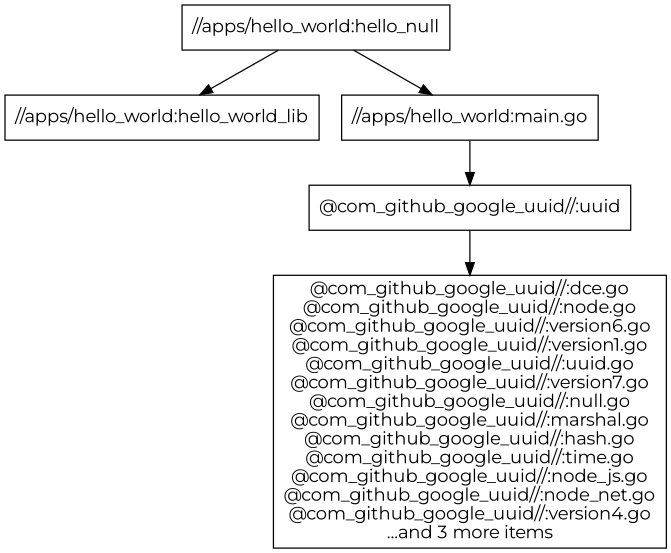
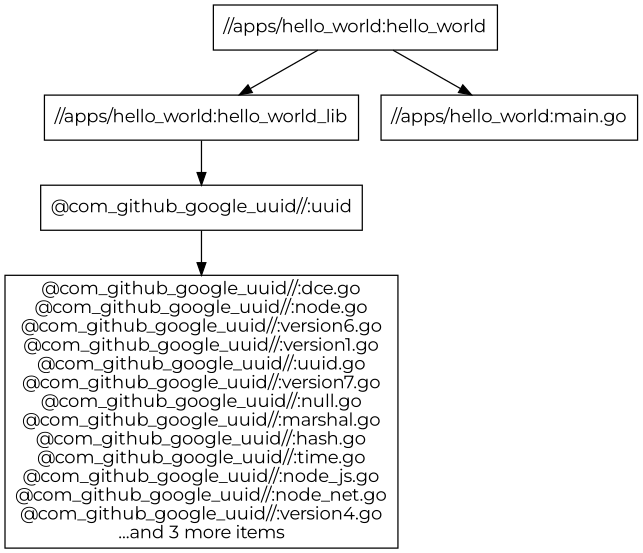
(316, 28) -> (355, 28)
(470, 157) -> (201, 157)
